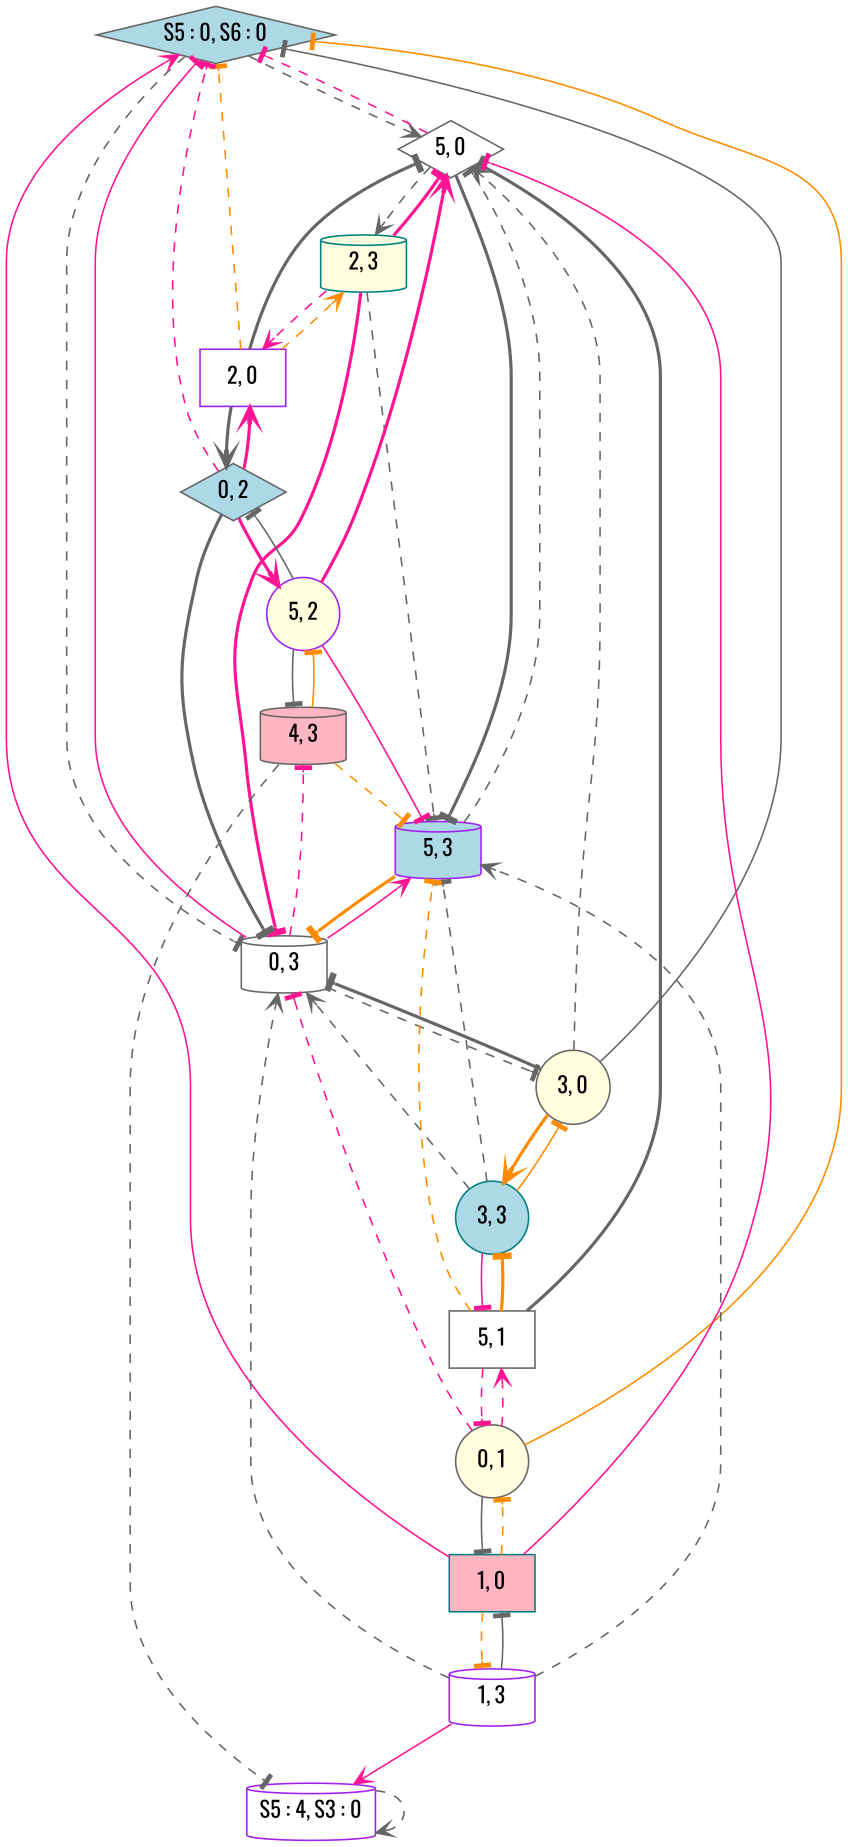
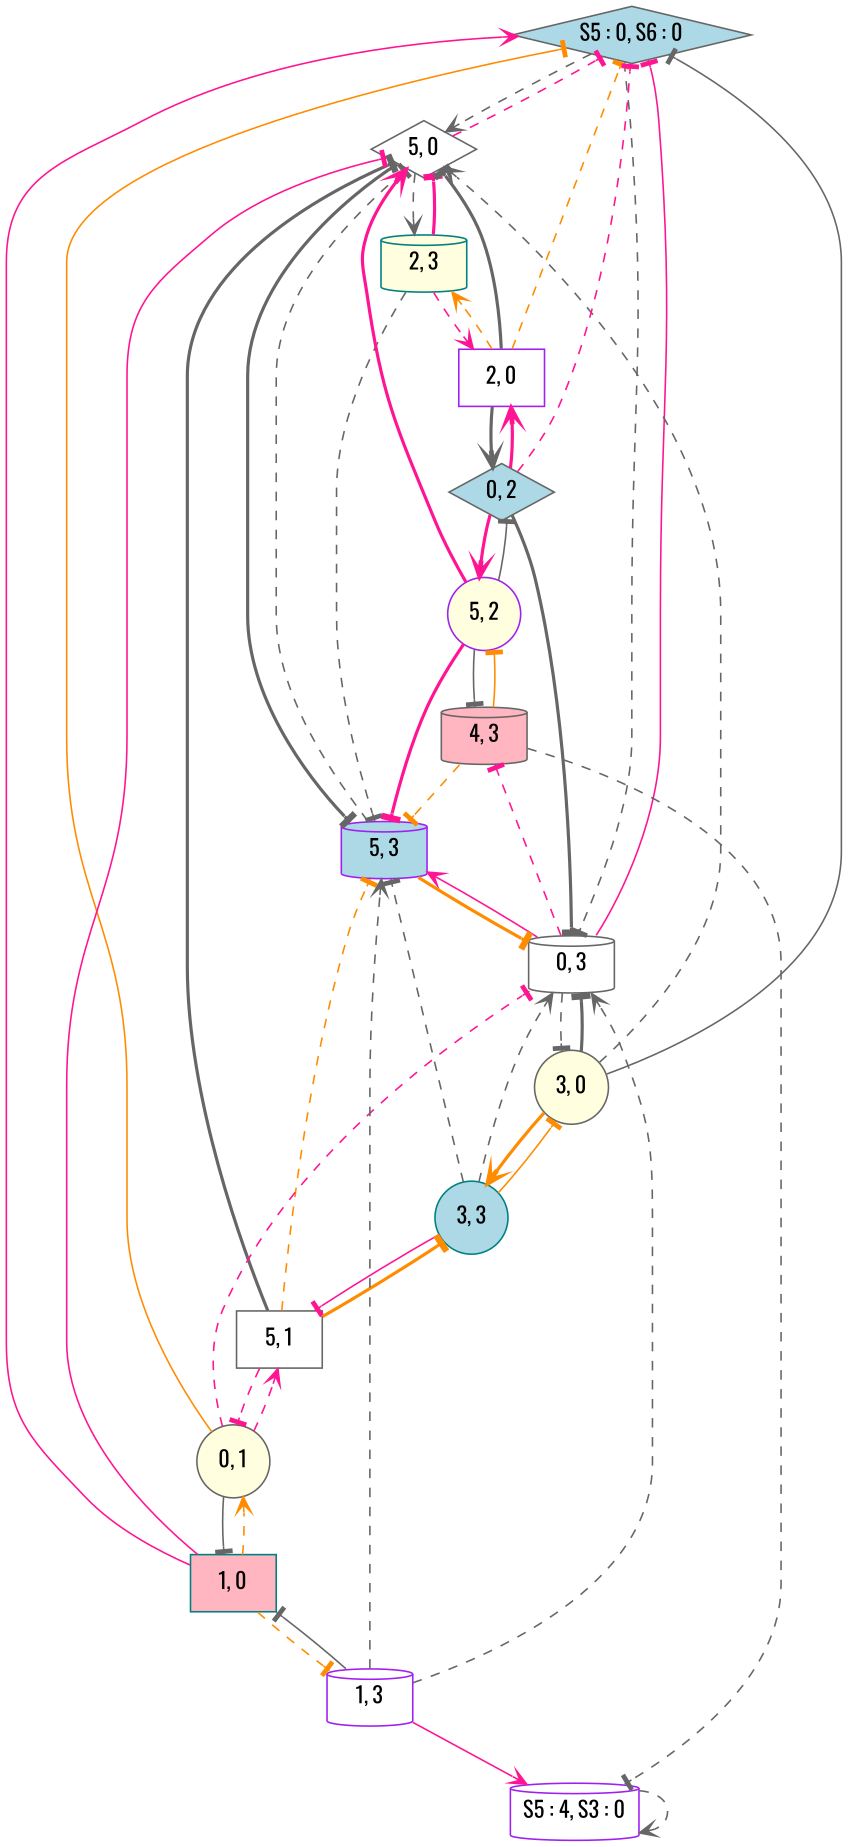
(245, 598) -> none
(373, 729) -> (420, 725)
(503, 1530) -> (244, 1534)
